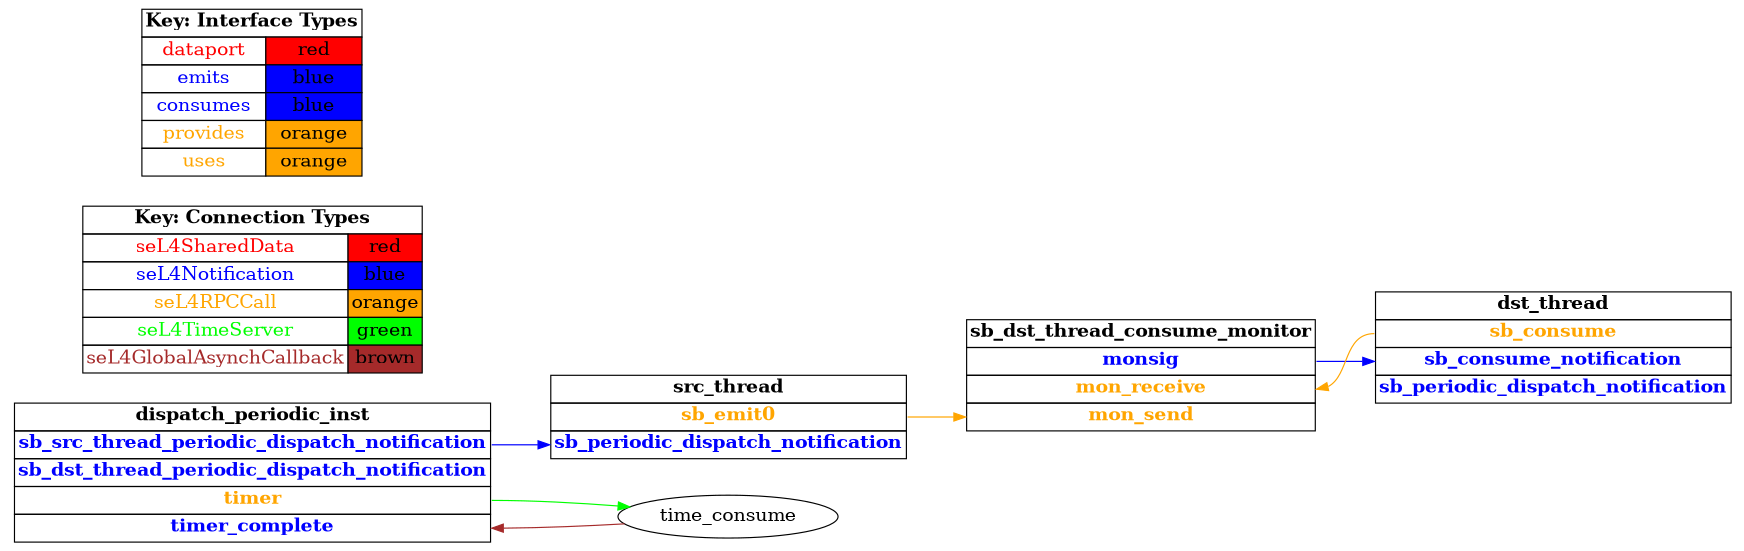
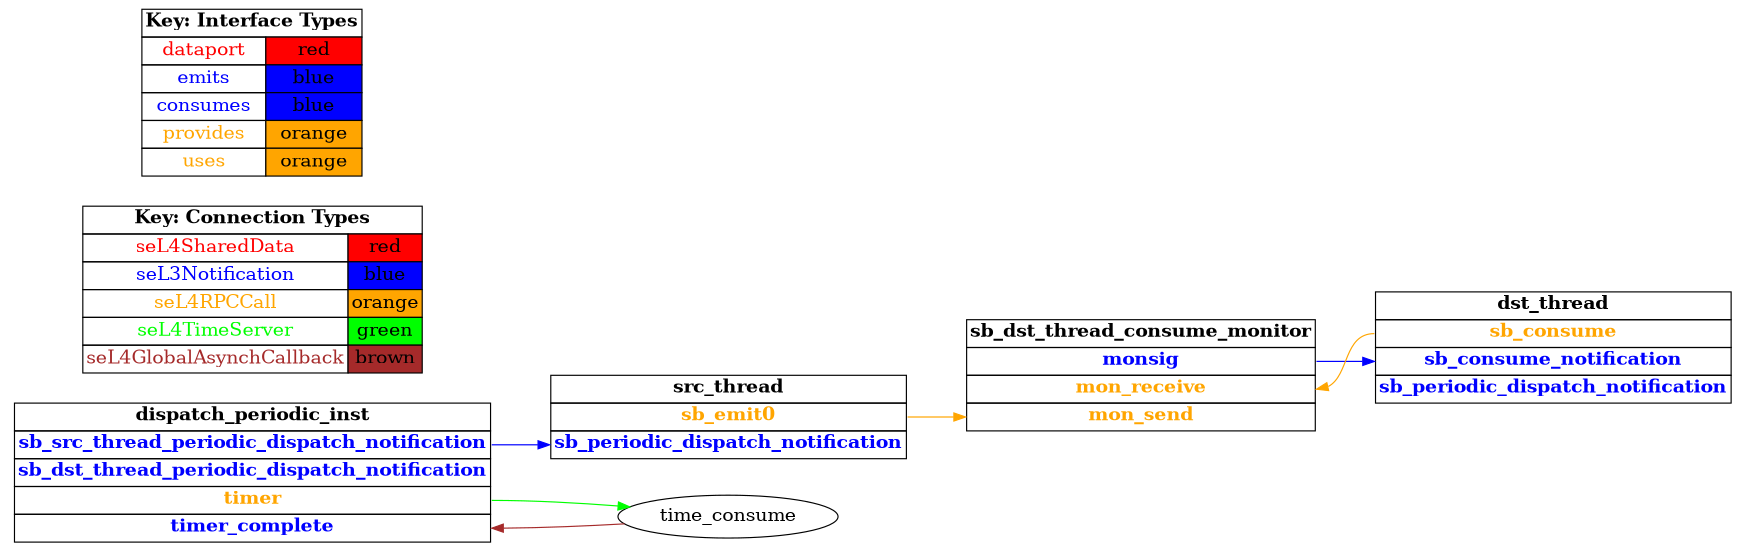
(215, 275) -> (215, 275)
